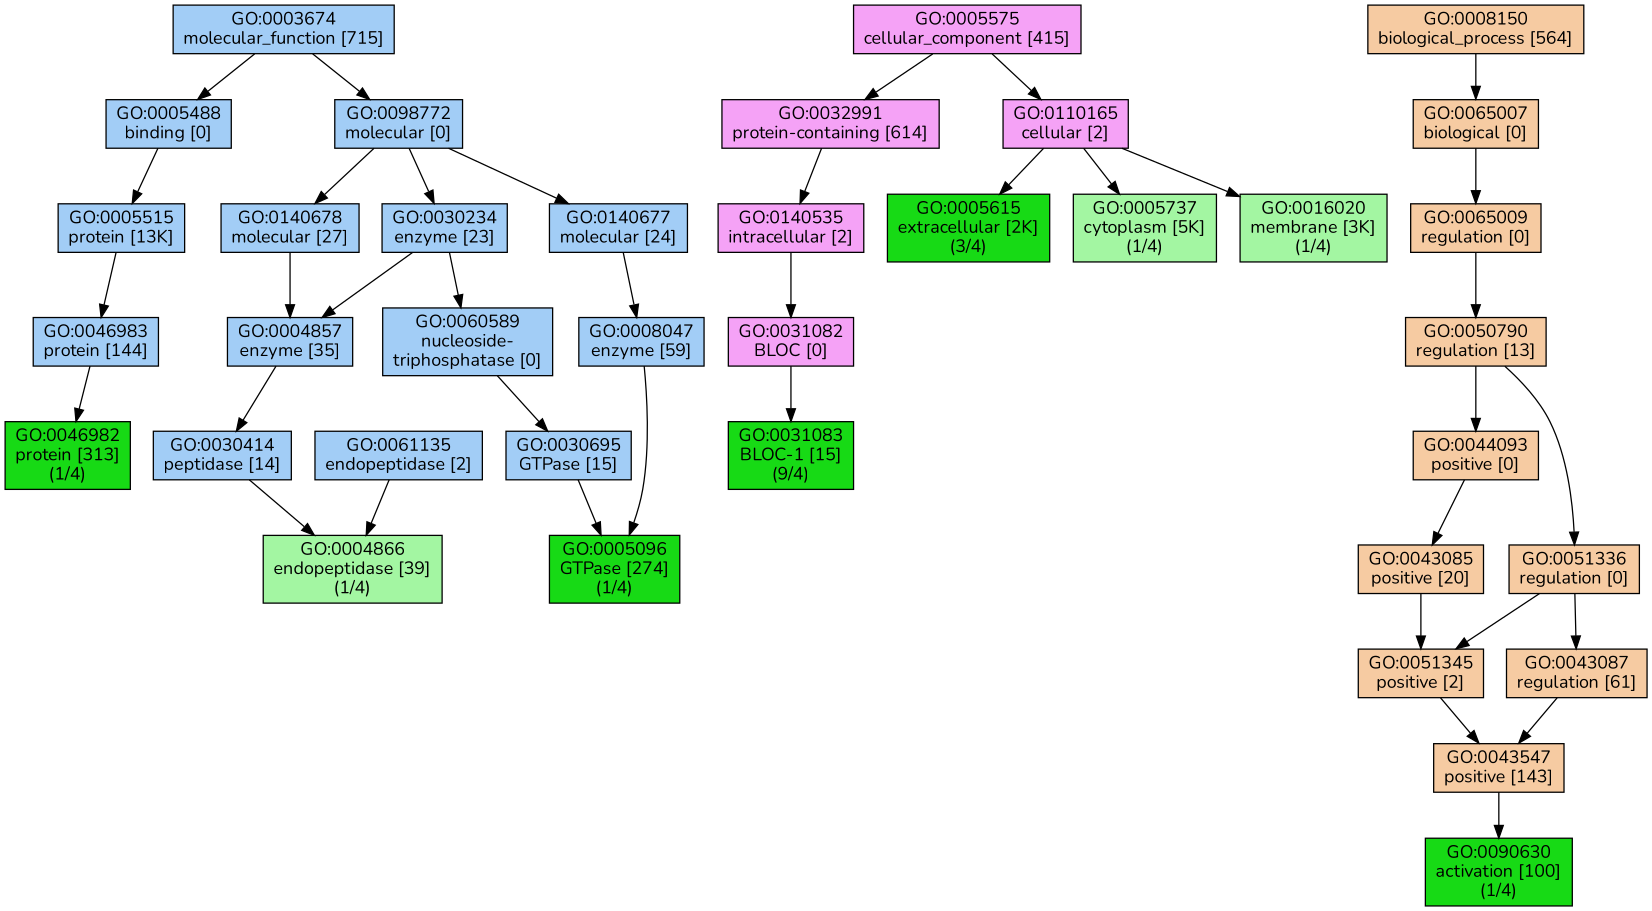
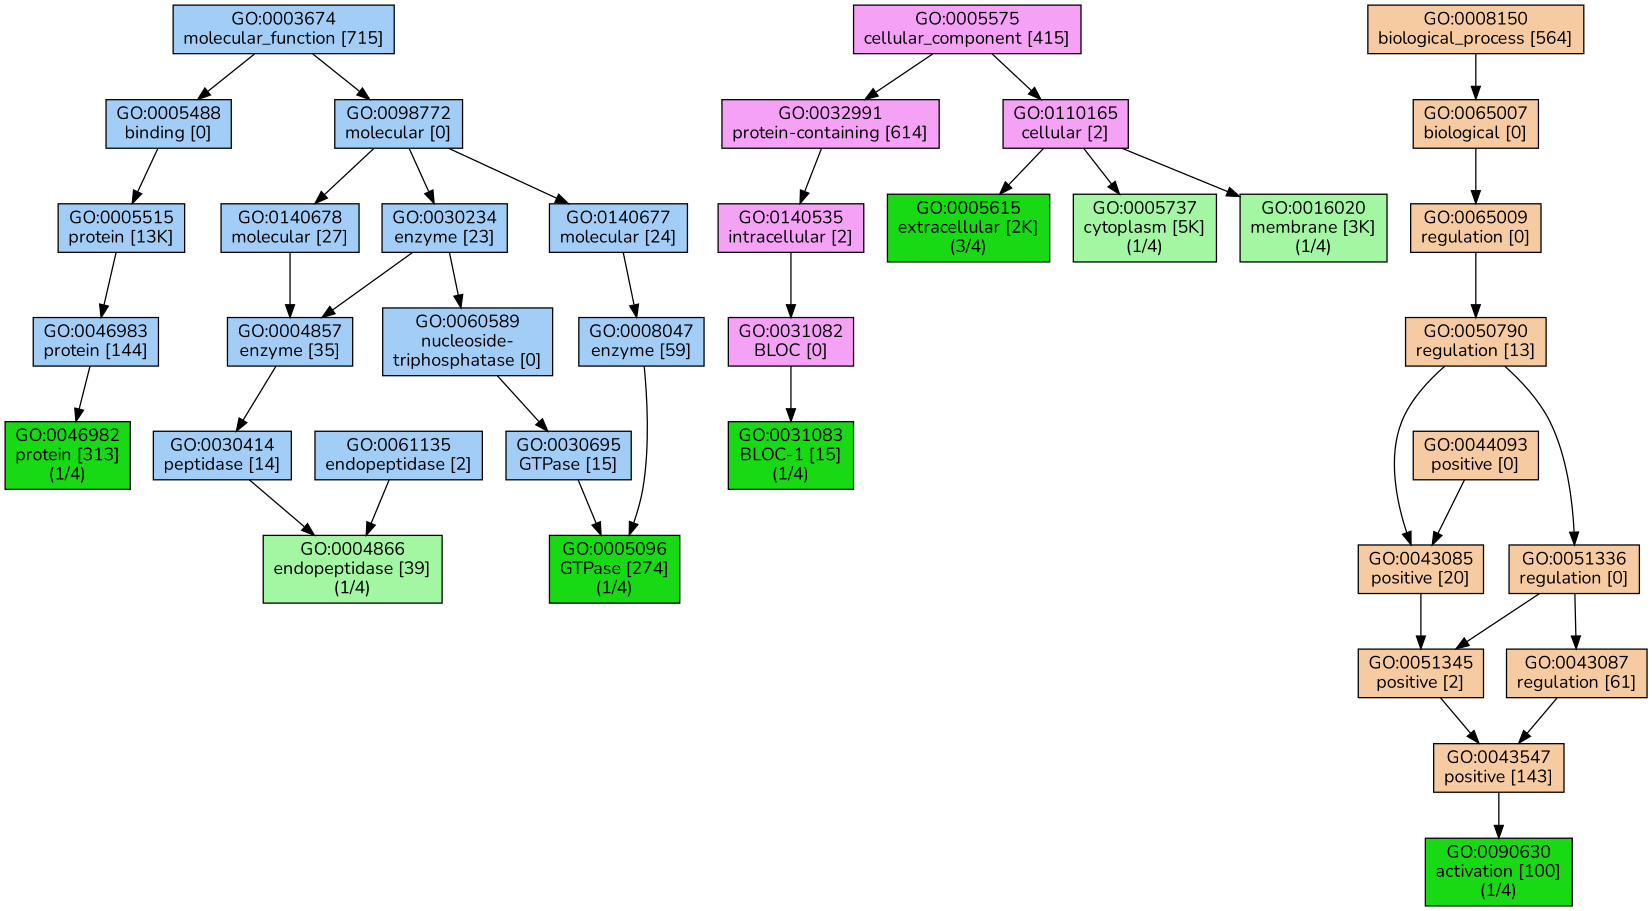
(1476, 392) -> (1396, 442)
(791, 456) -> (791, 456)
